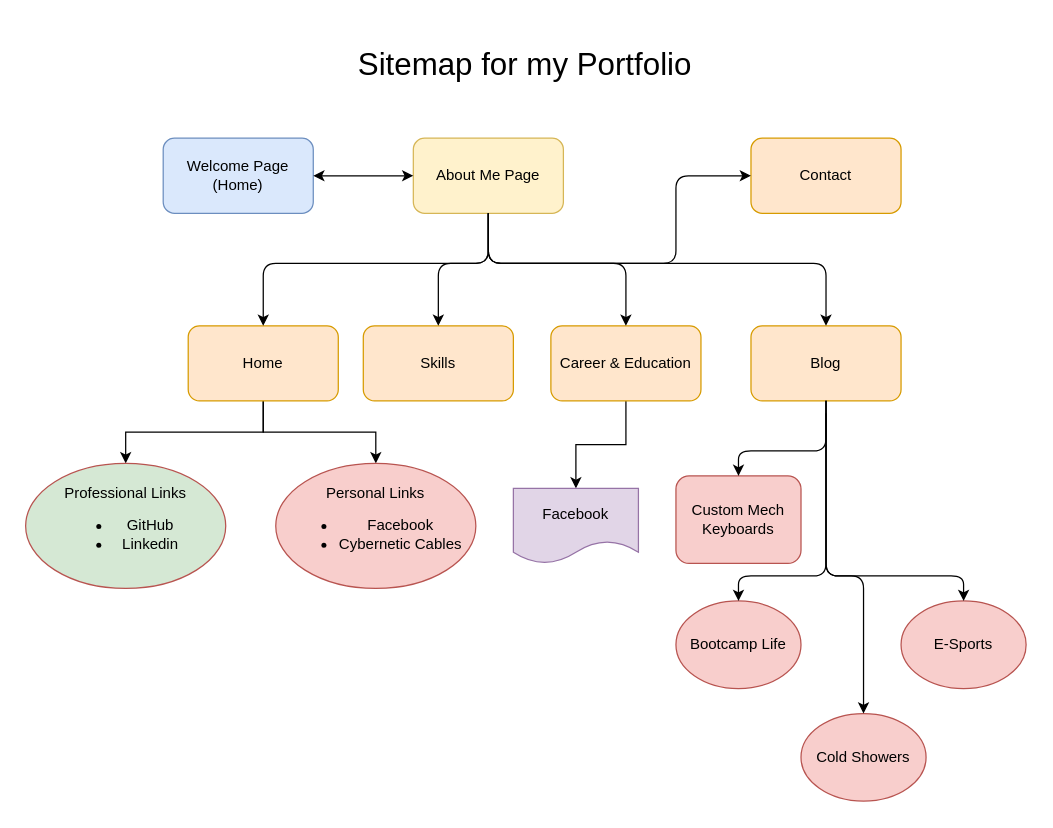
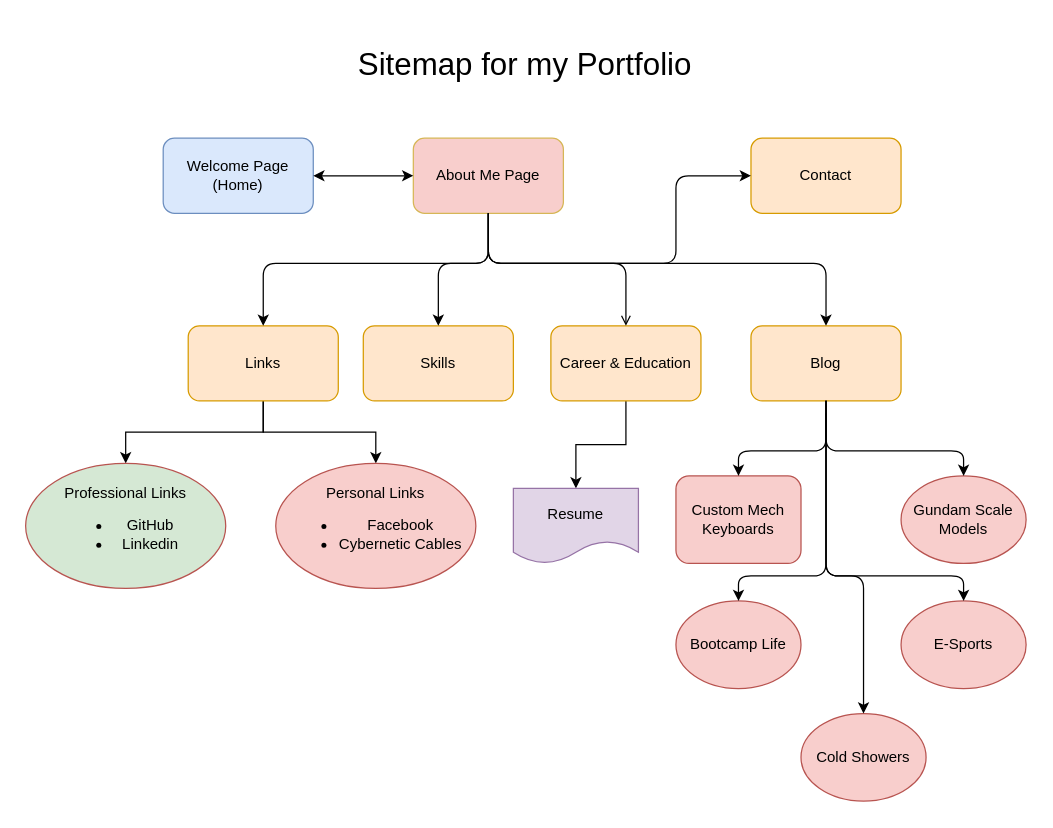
(488, 176) -> (488, 176)
(626, 316) -> (626, 317)
(263, 363) -> (263, 363)
none -> (900, 451)
(576, 514) -> (576, 514)
none -> (963, 519)
